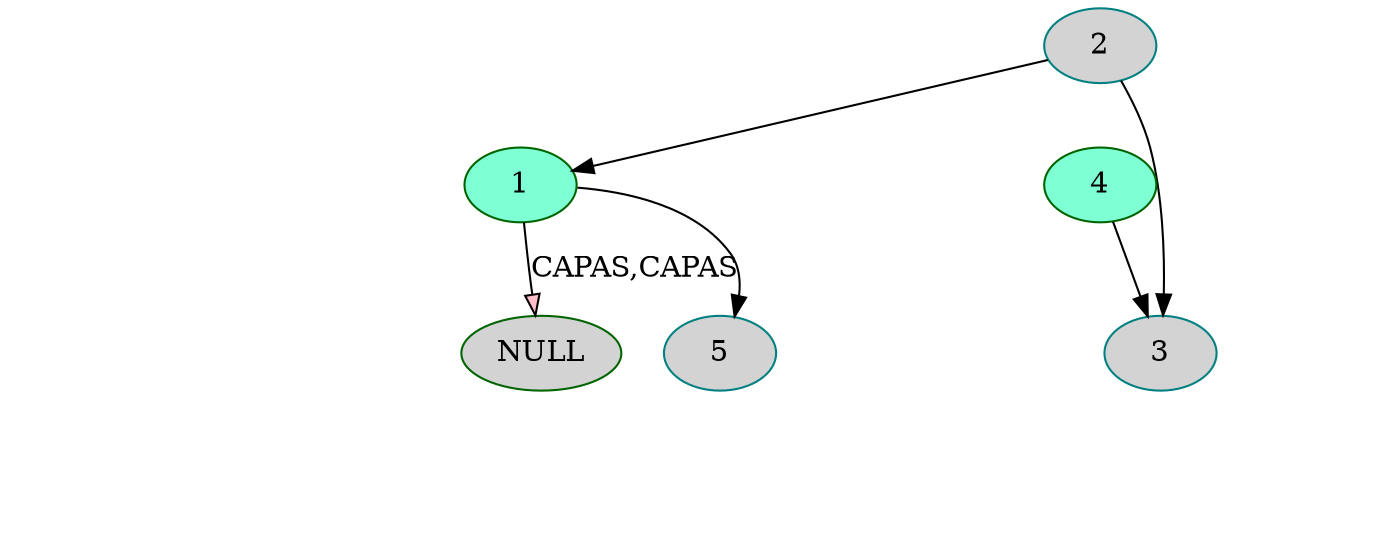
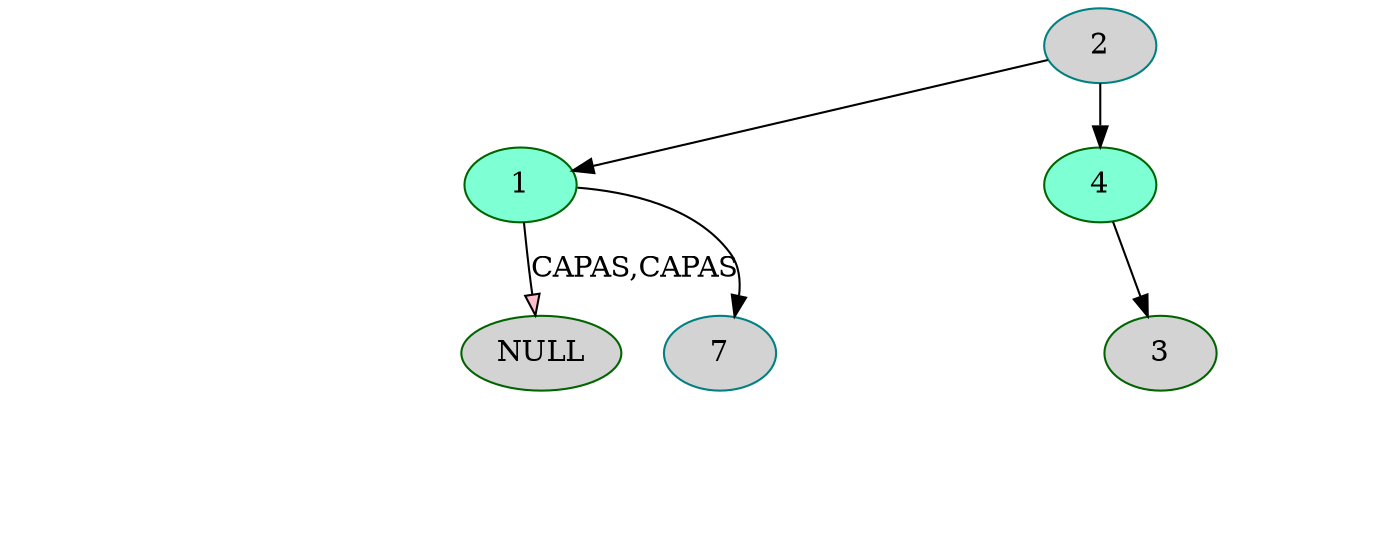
(1158, 184) -> (1100, 104)
(720, 353) -> (720, 353)
(1161, 353) -> (1161, 353)
